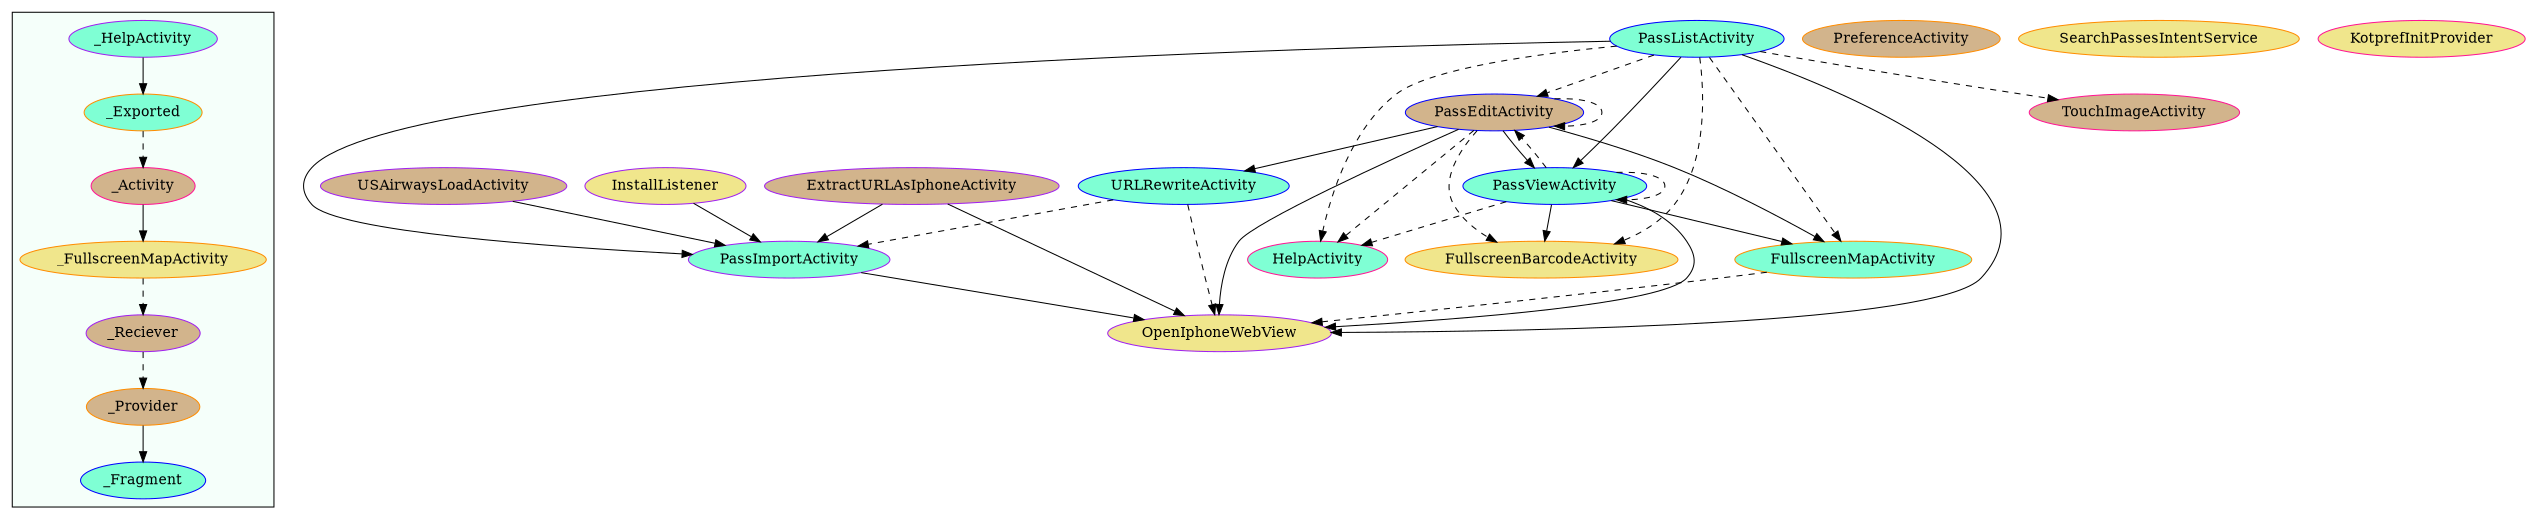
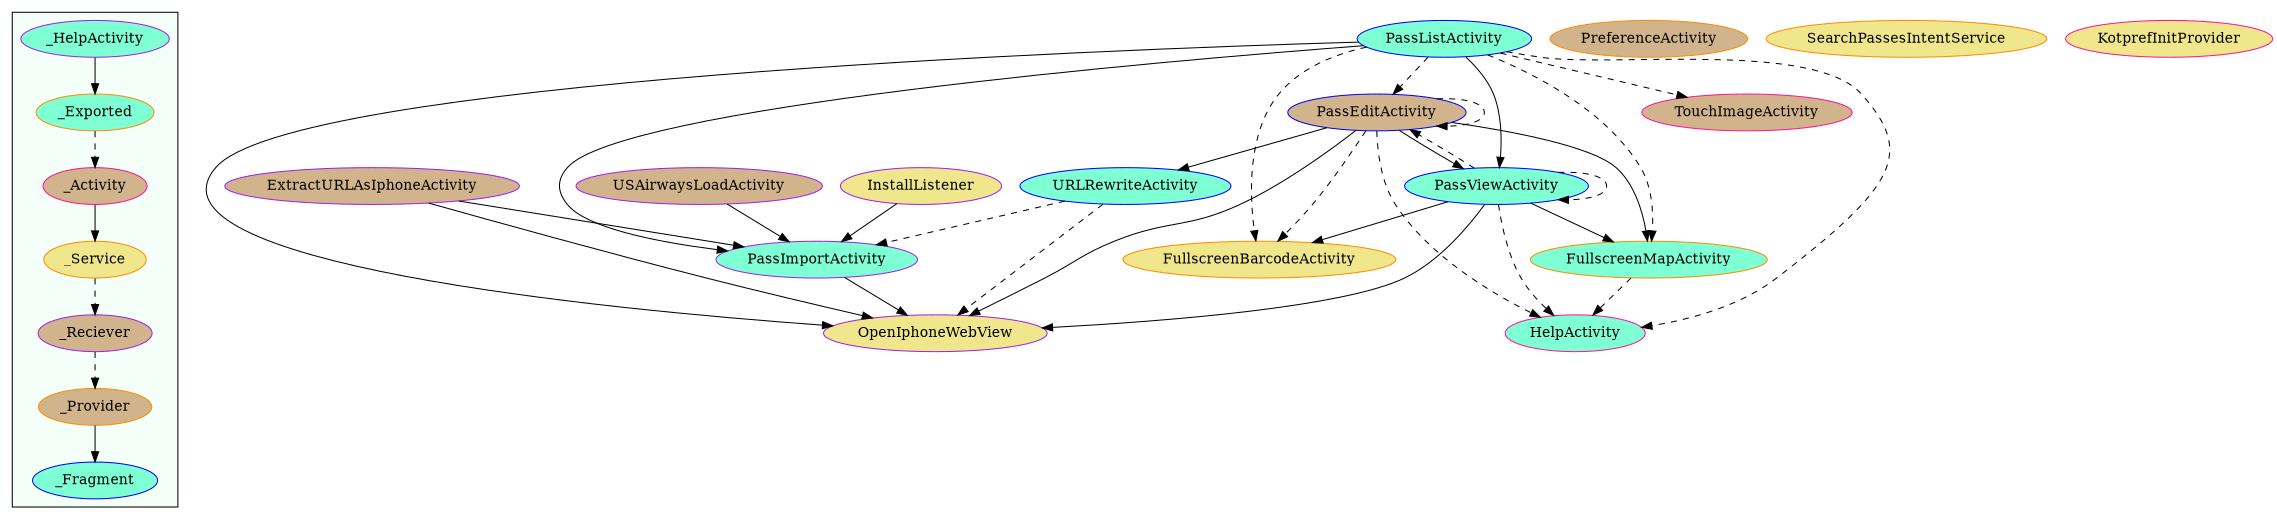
(143, 260) -> (95, 260)
(1545, 298) -> (1616, 293)
